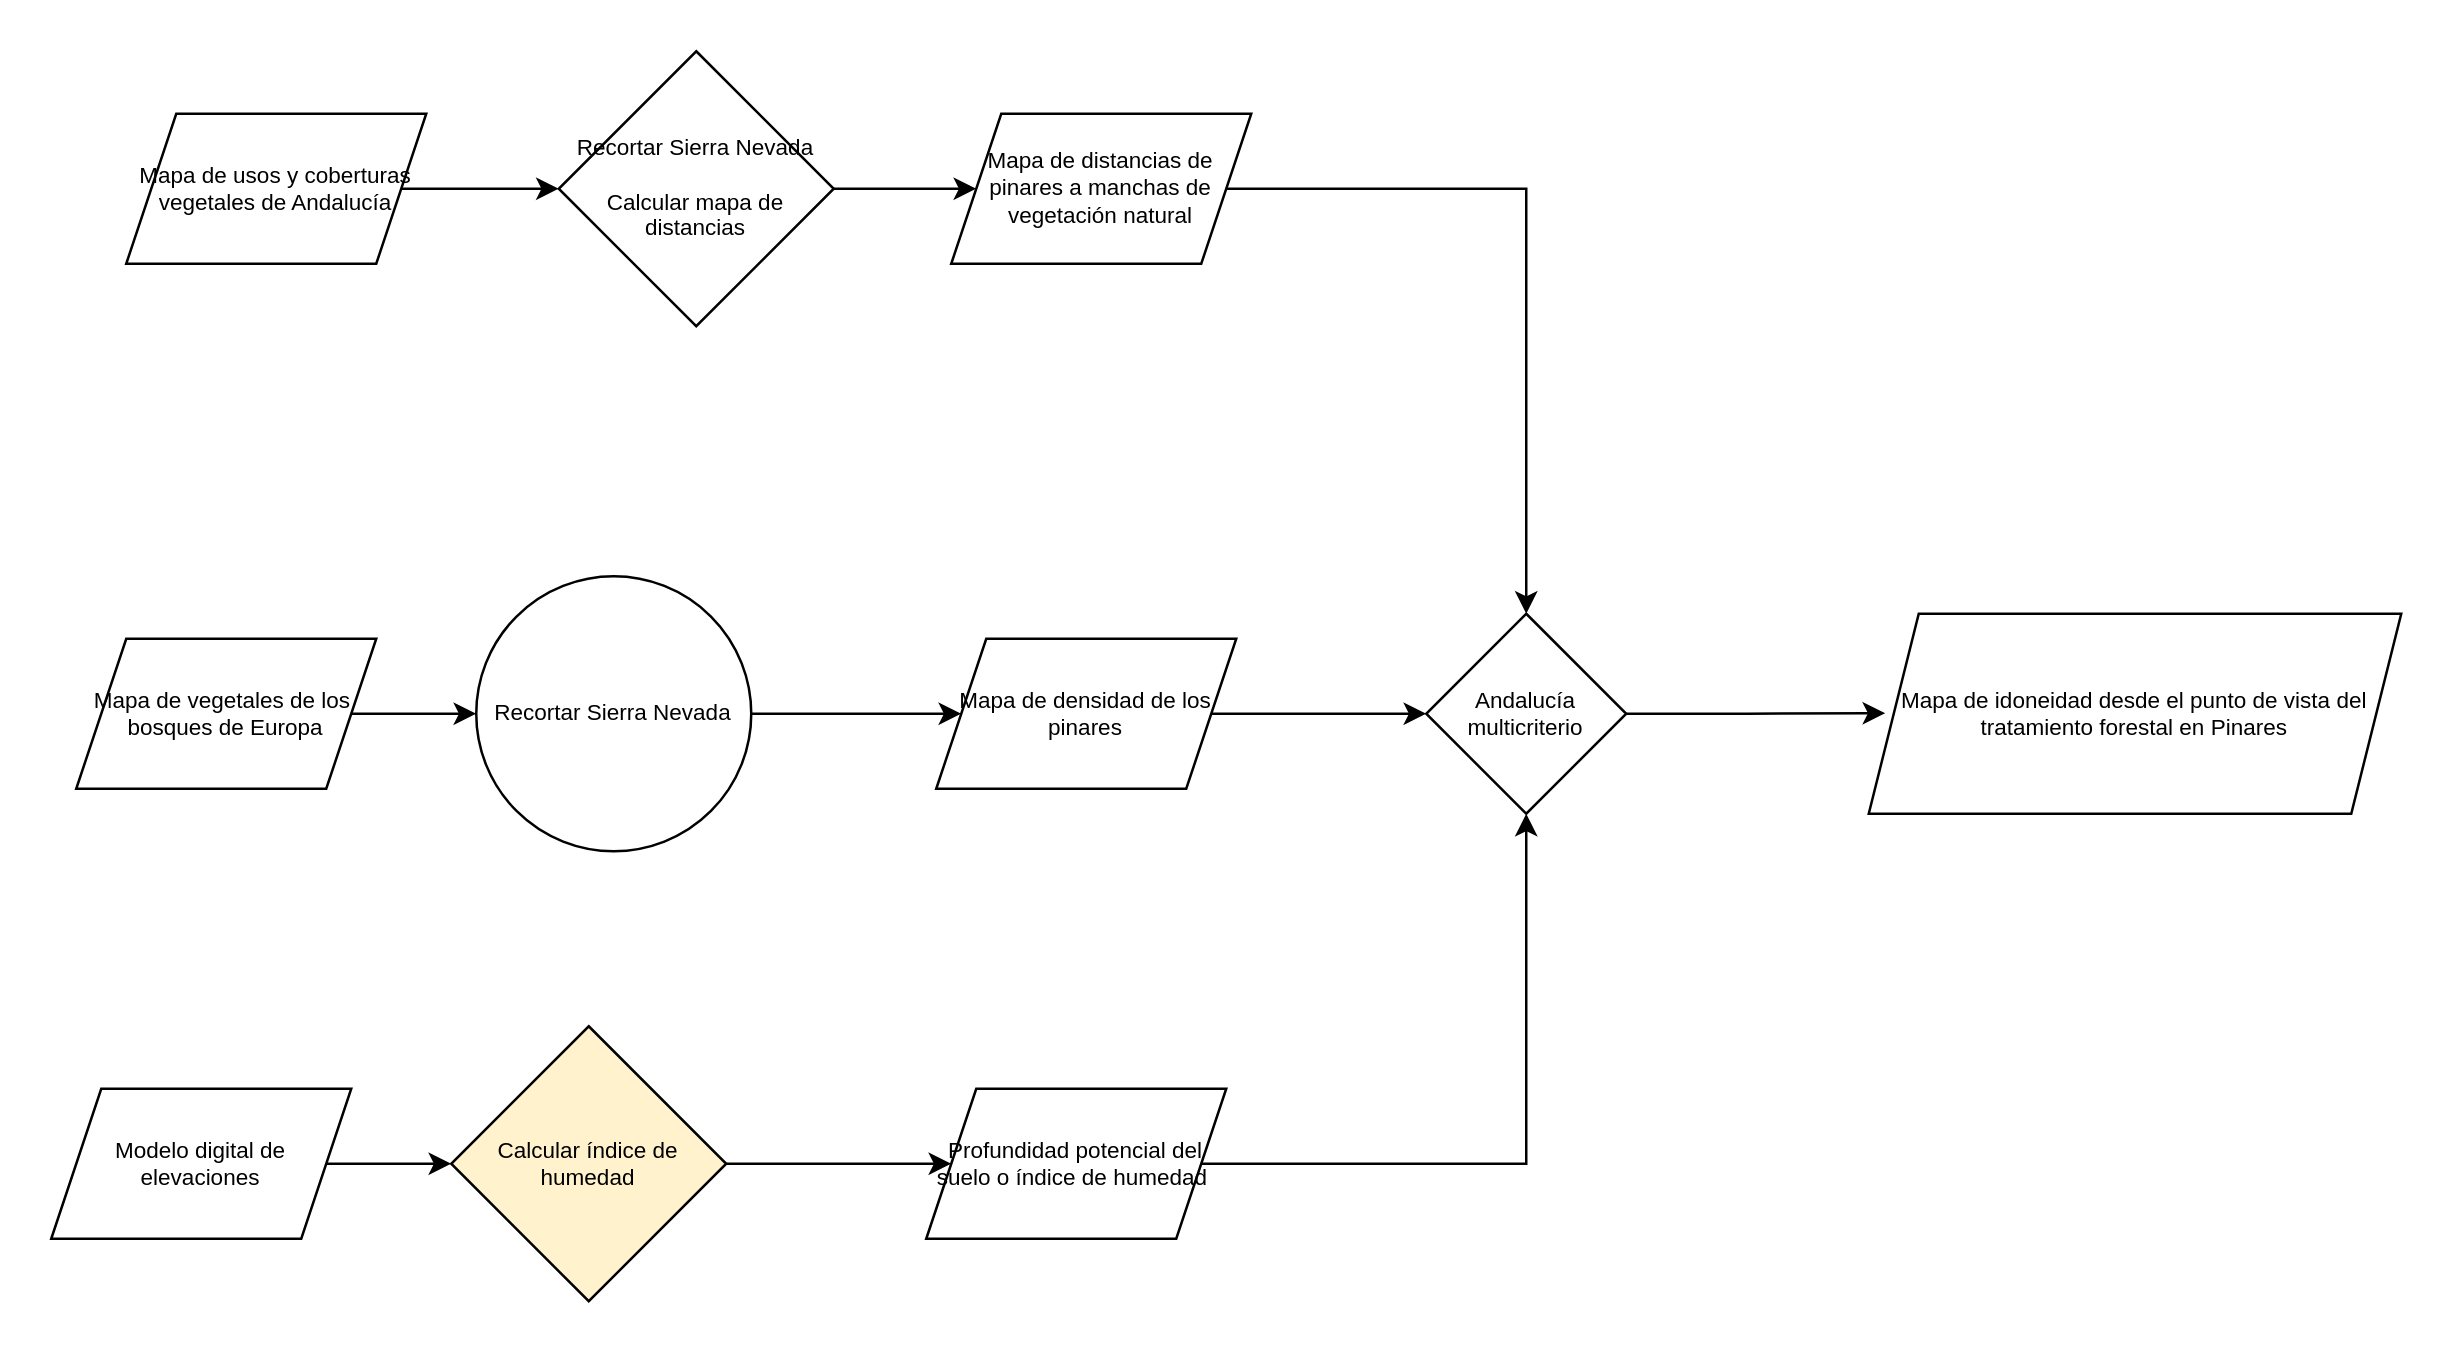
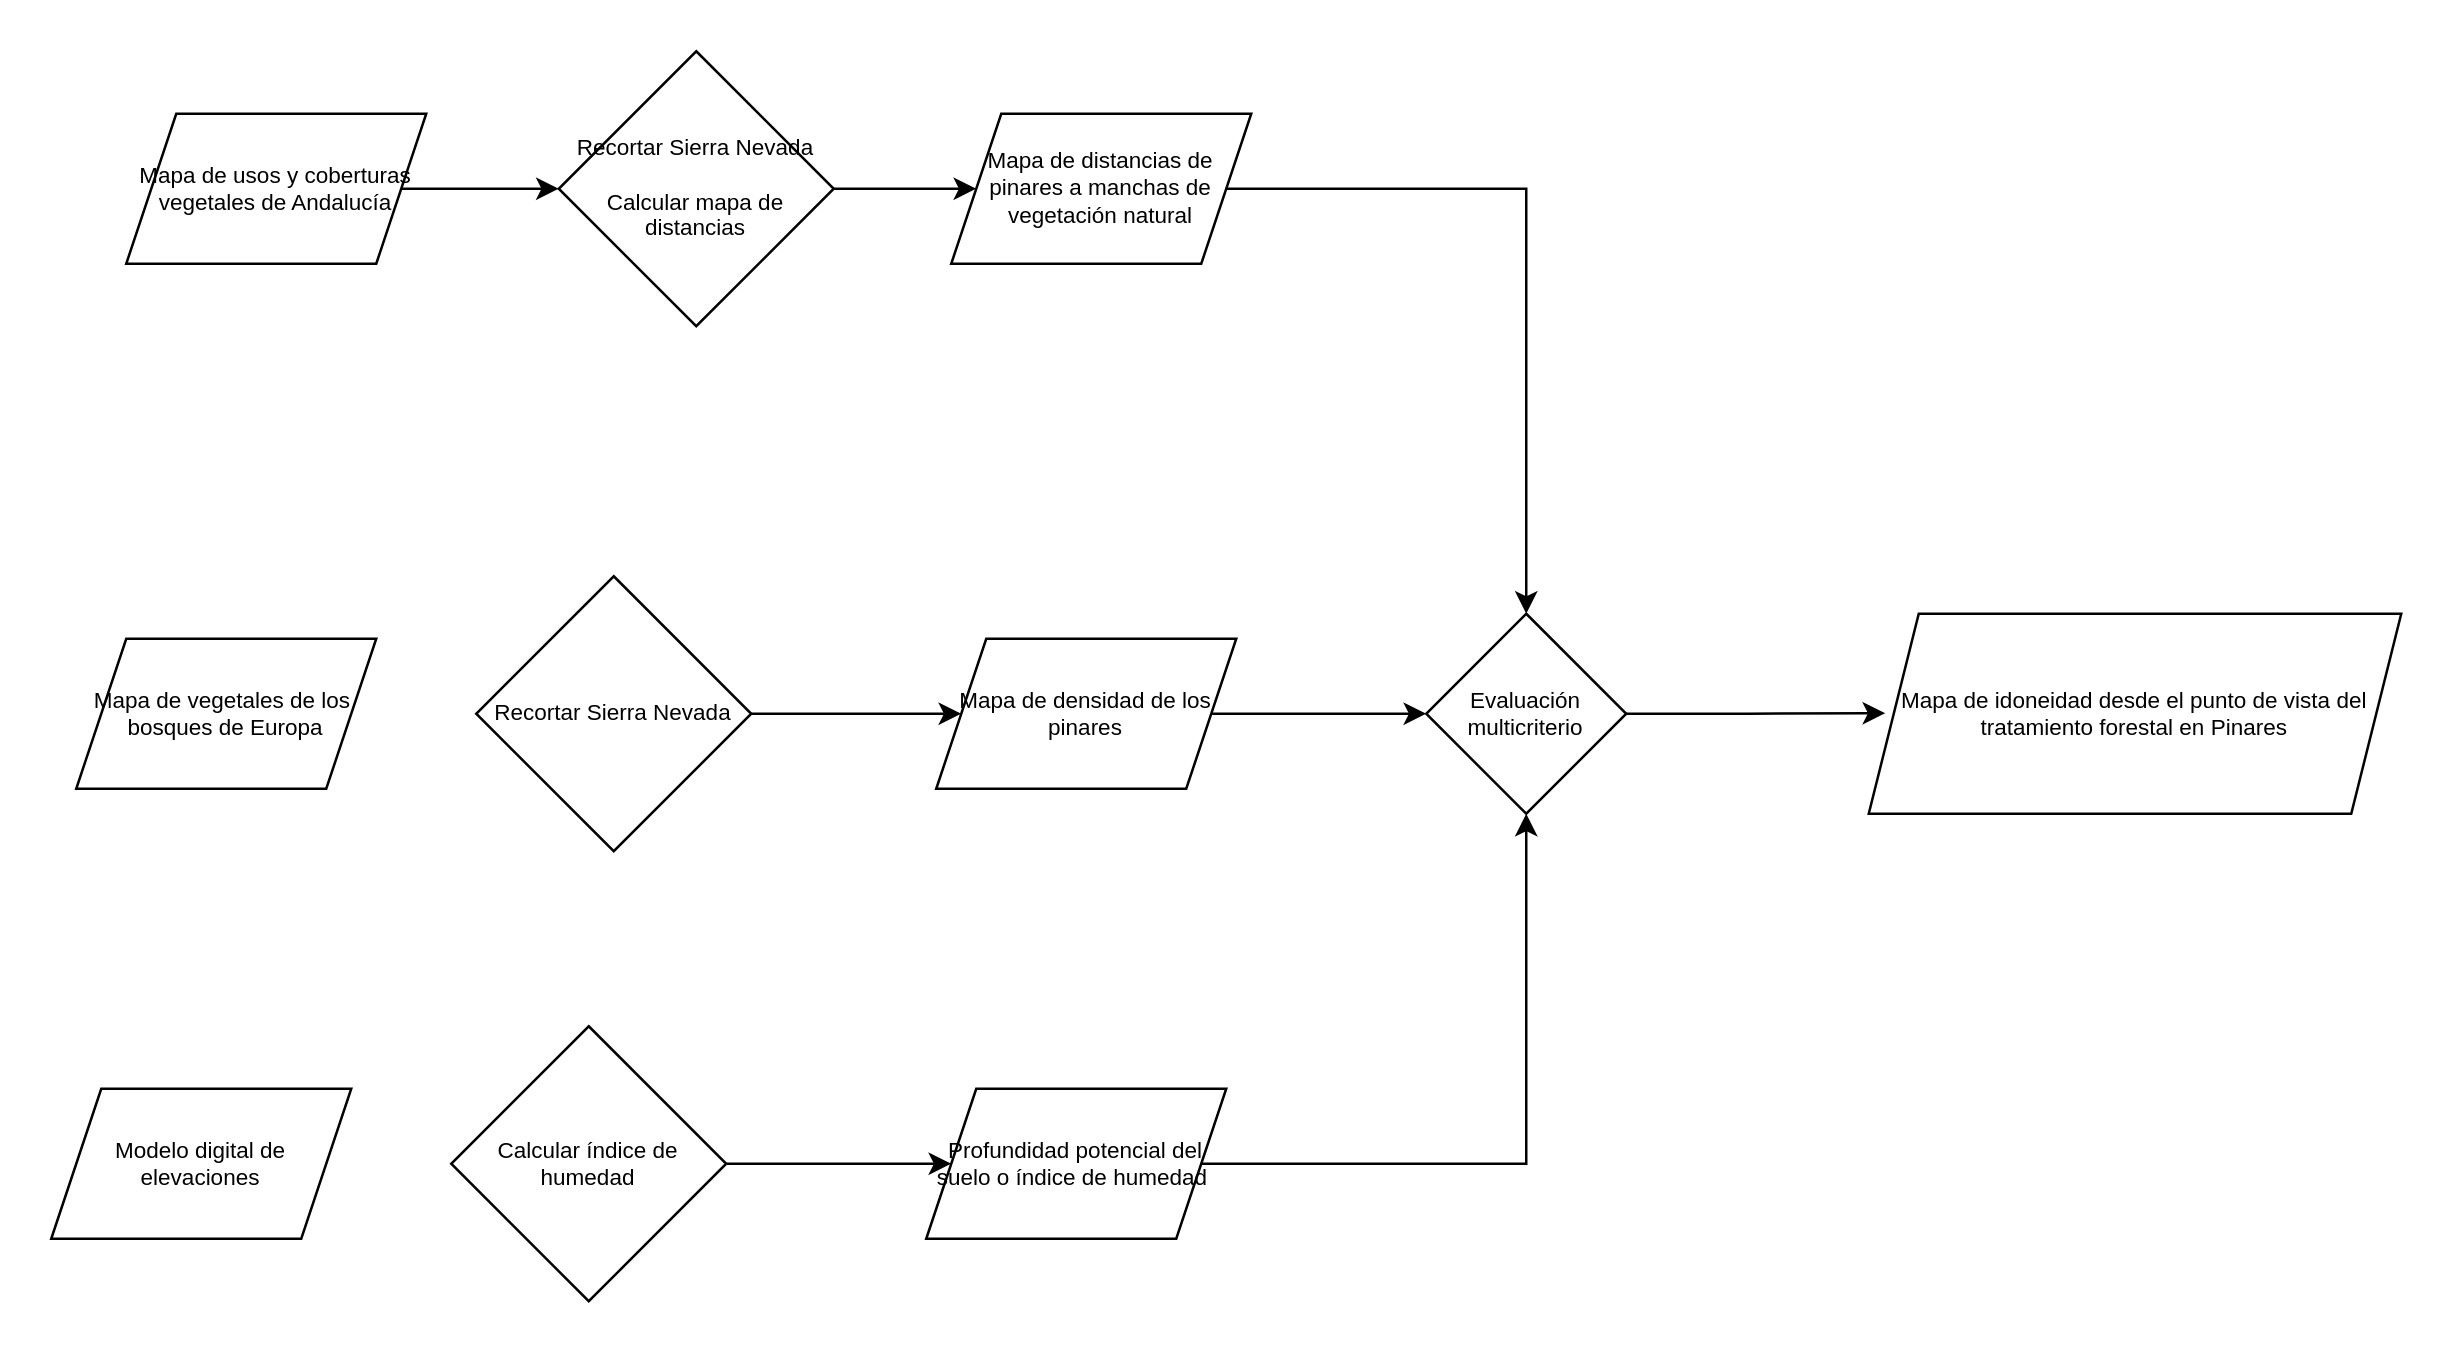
(405, 714) -> none
(614, 714) -> (614, 714)
(1526, 714) -> (1526, 714)
(380, 1164) -> none
(589, 1164) -> (589, 1164)
